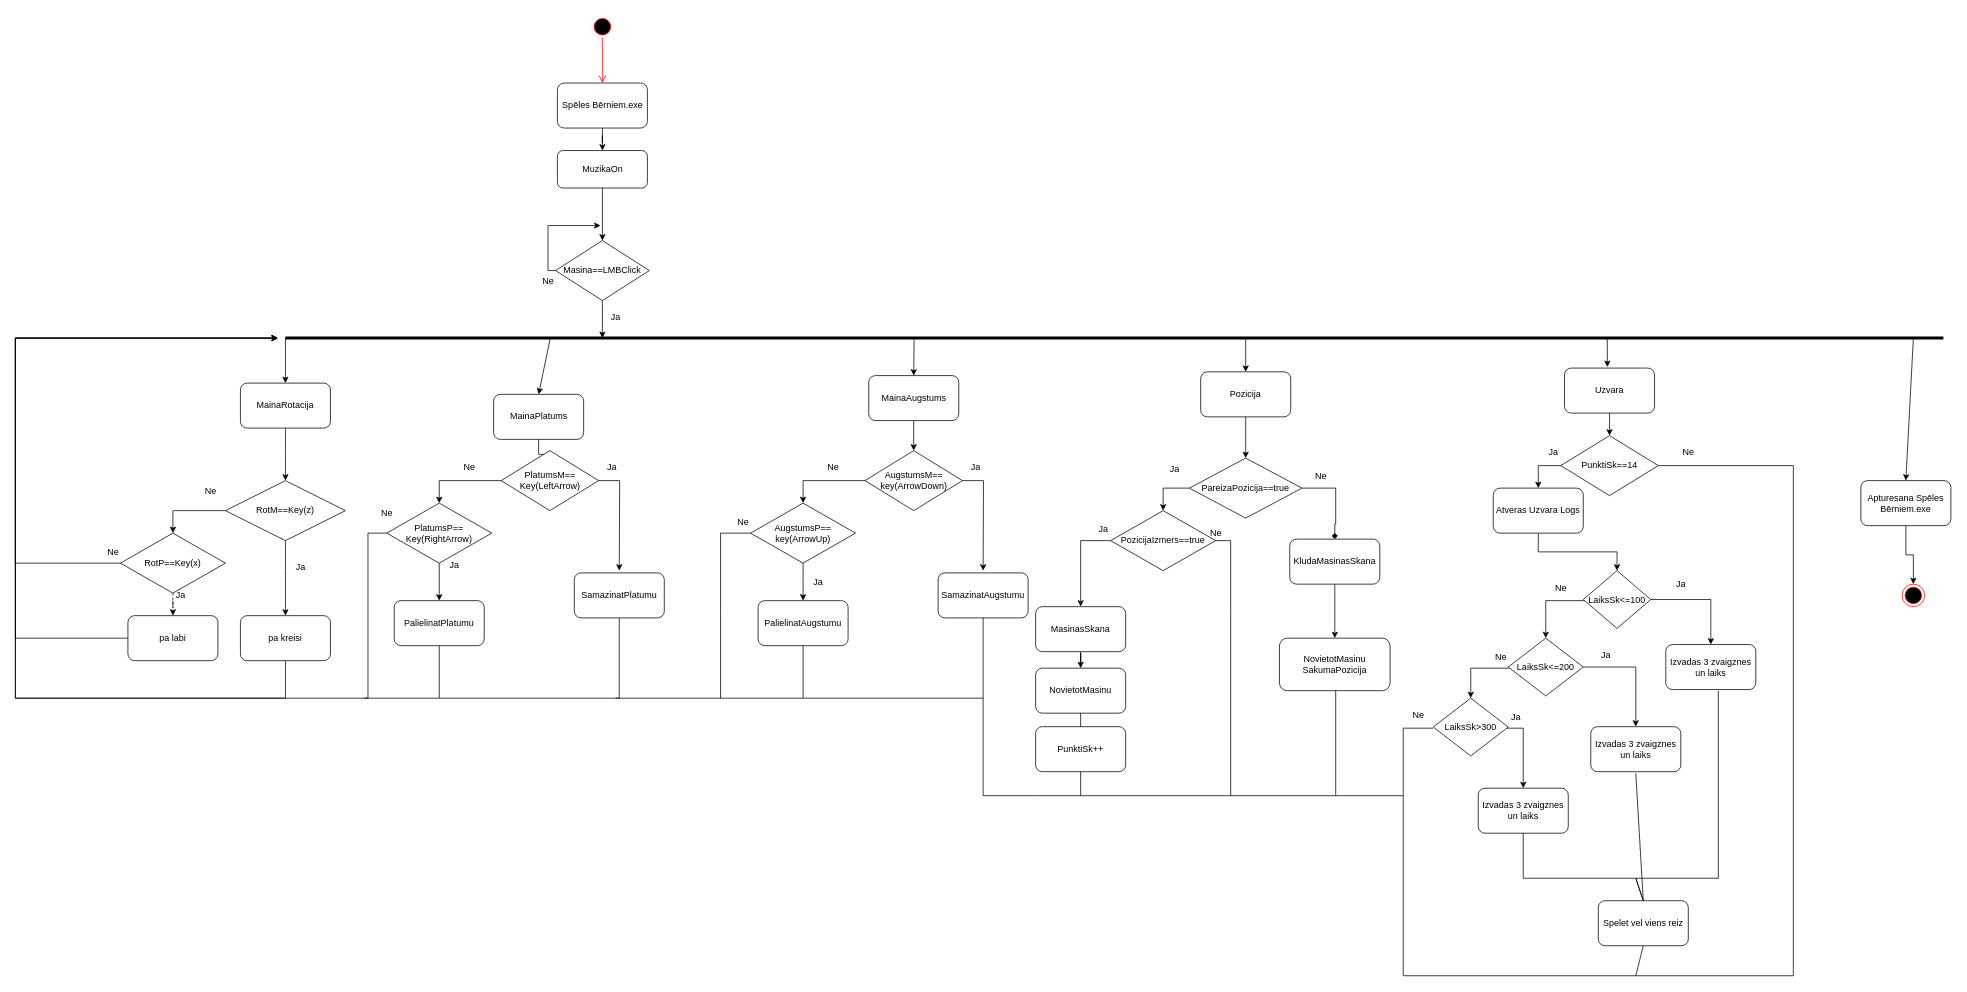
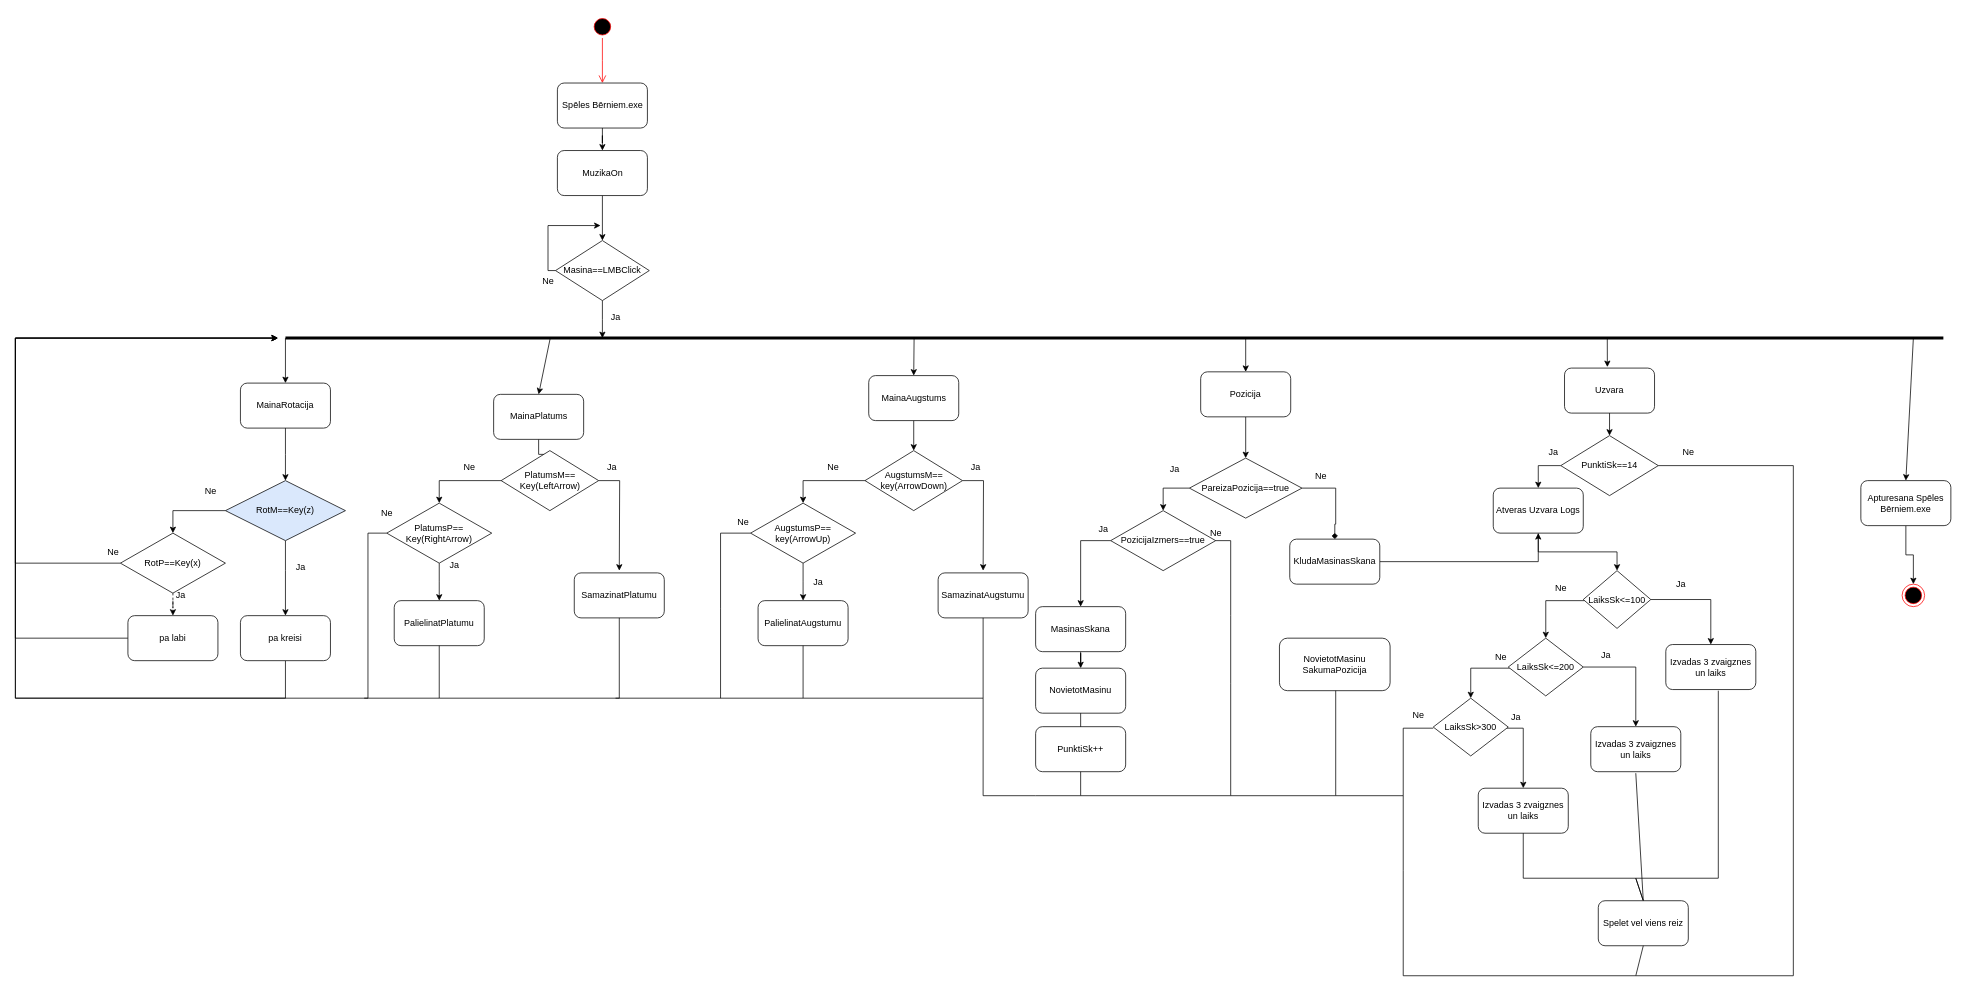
(602, 169) -> (602, 173)
(285, 510) -> (285, 510)
(1334, 608) -> (1463, 561)
